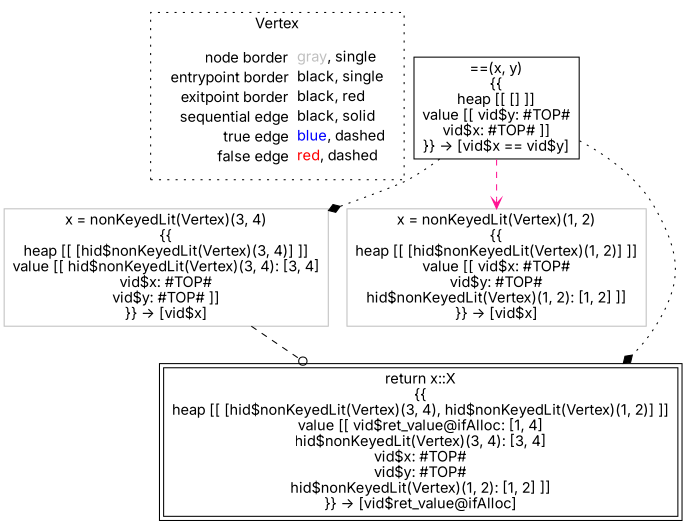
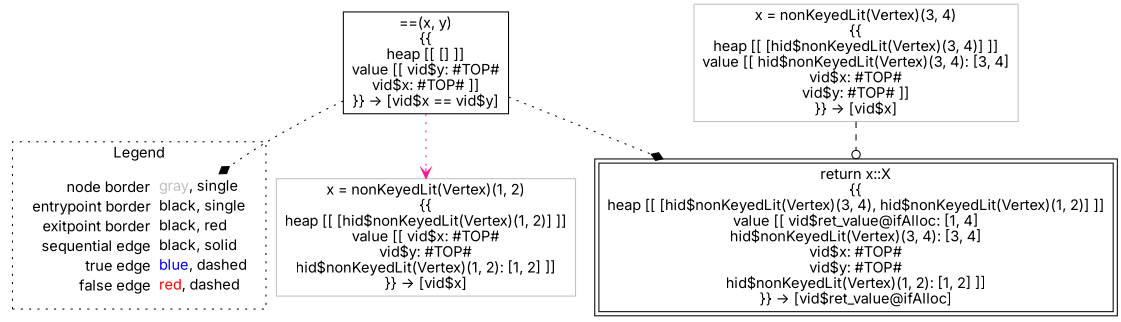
(277, 24) -> (139, 154)
(497, 179) -> (426, 141)
(392, 187) -> (285, 131)
